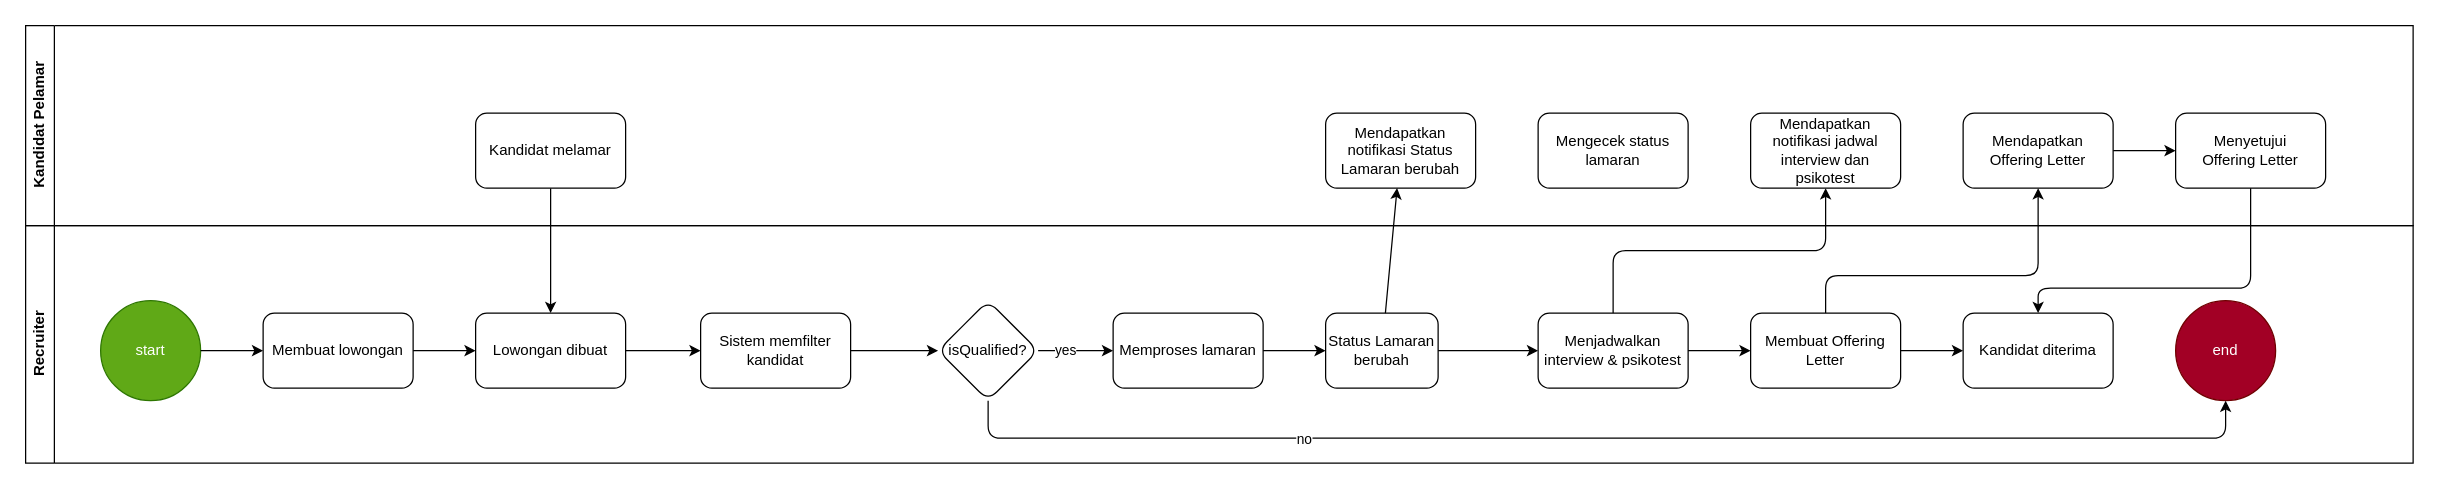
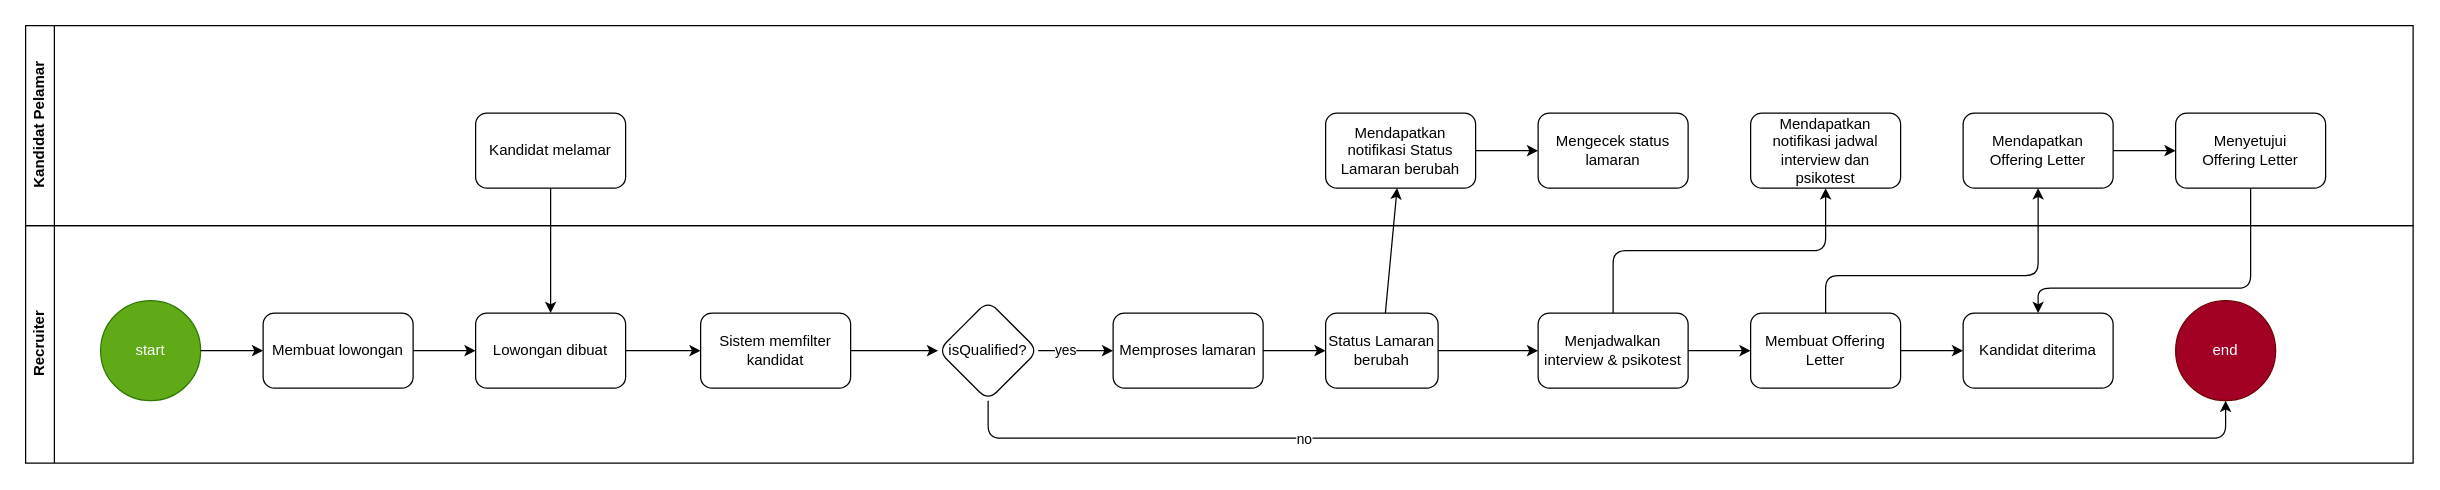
none -> (1503, 151)
